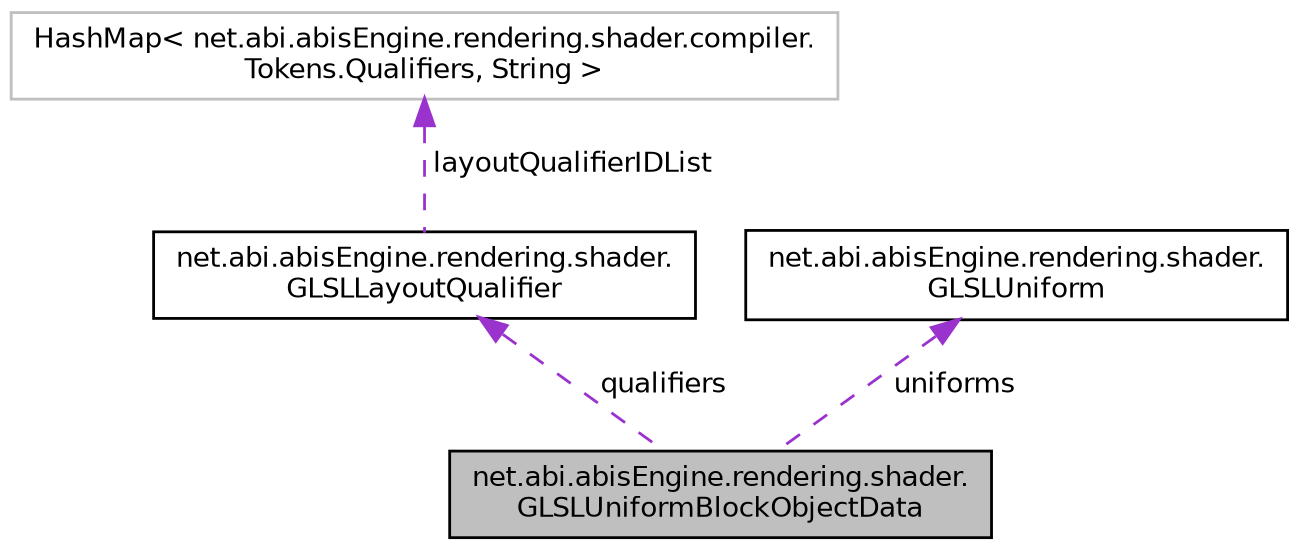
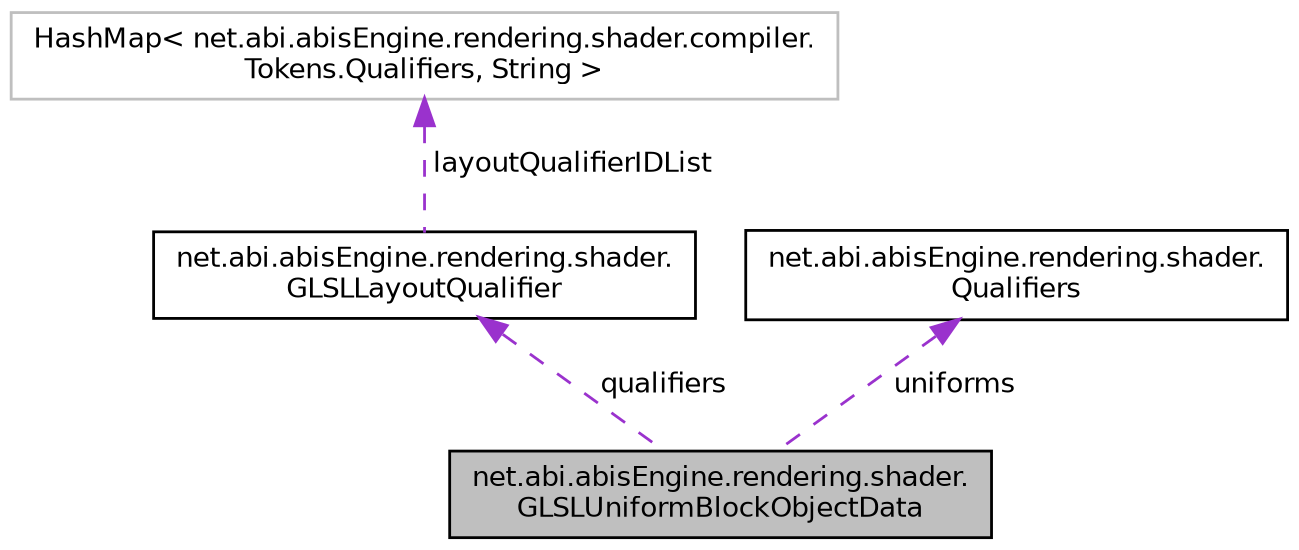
(1017, 275) -> (1017, 275)
